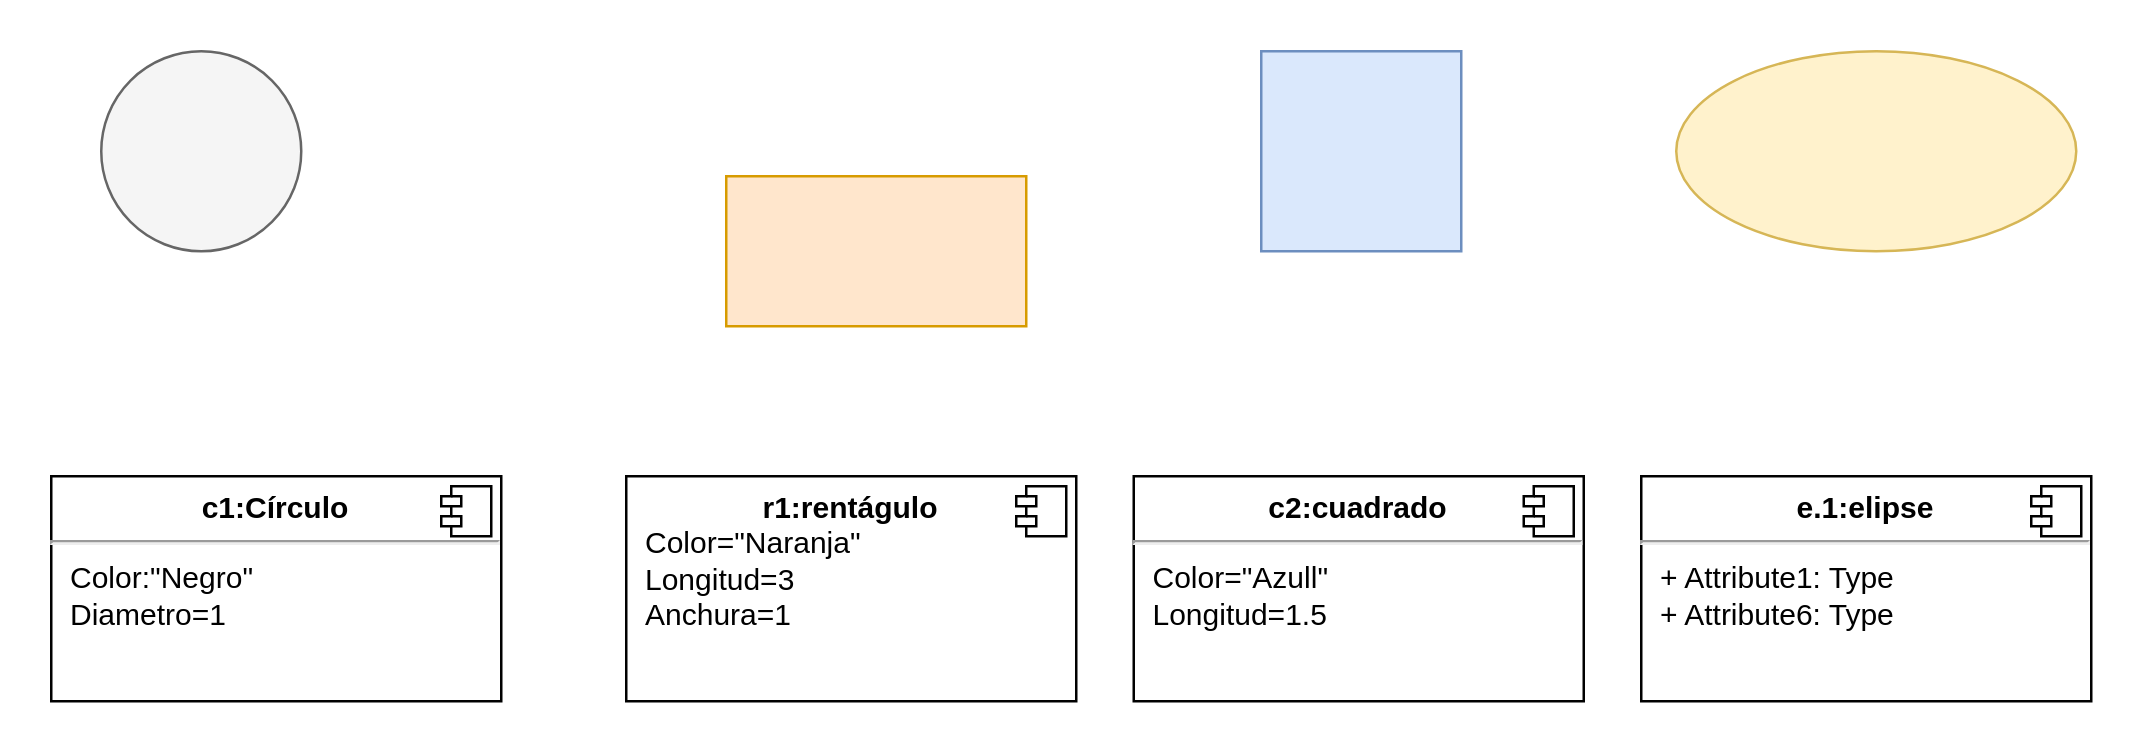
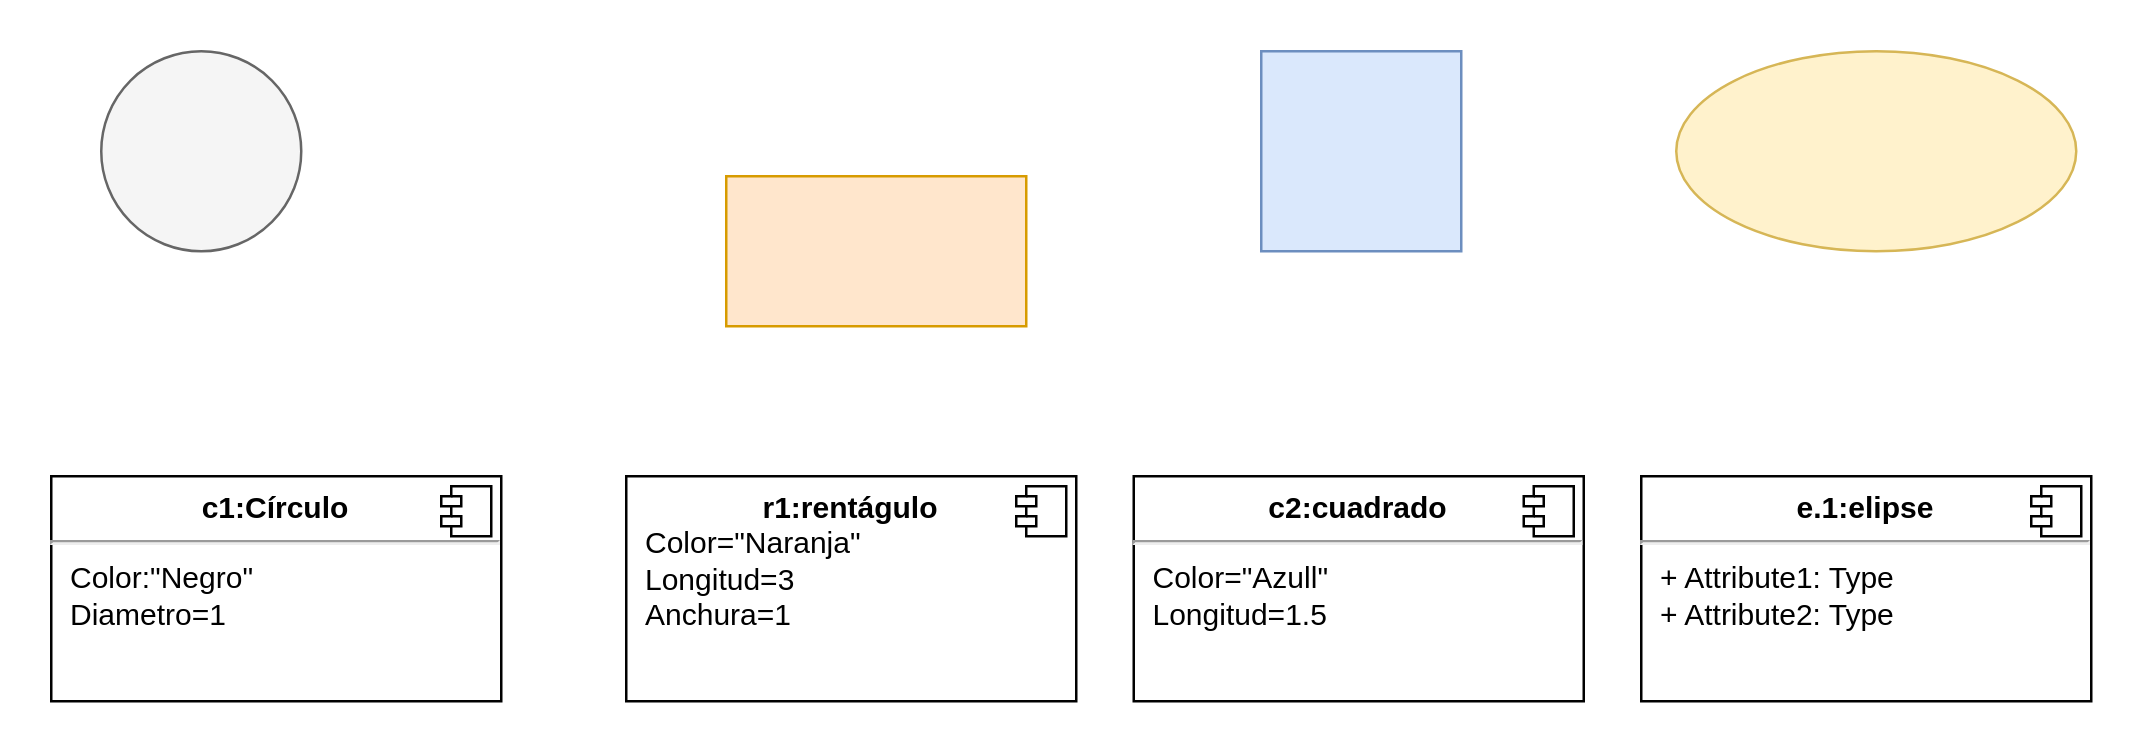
(1777, 476) -> (1777, 476)
